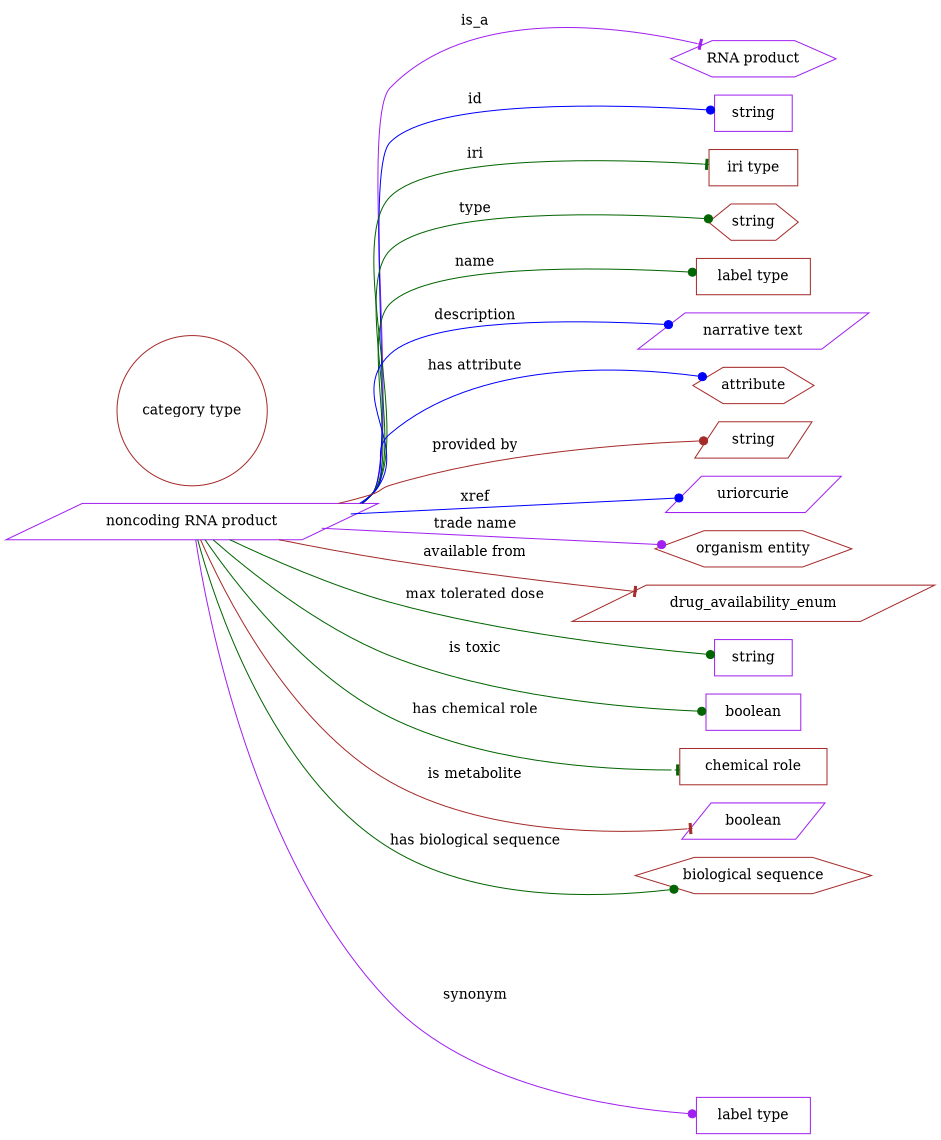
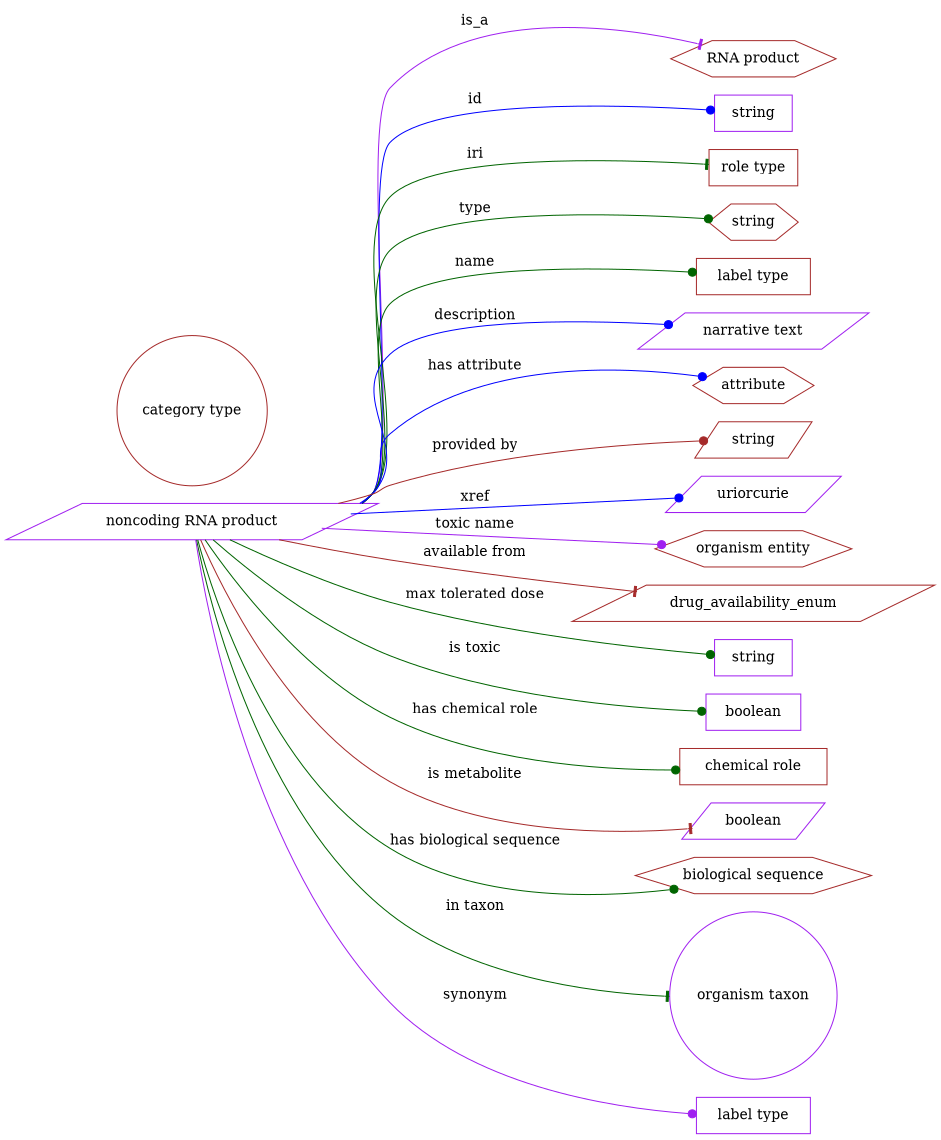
(753, 59) -> (753, 59)
(753, 168) -> (753, 168)
(475, 524) -> (475, 524)
(404, 723) -> (404, 723)
none -> (753, 996)
